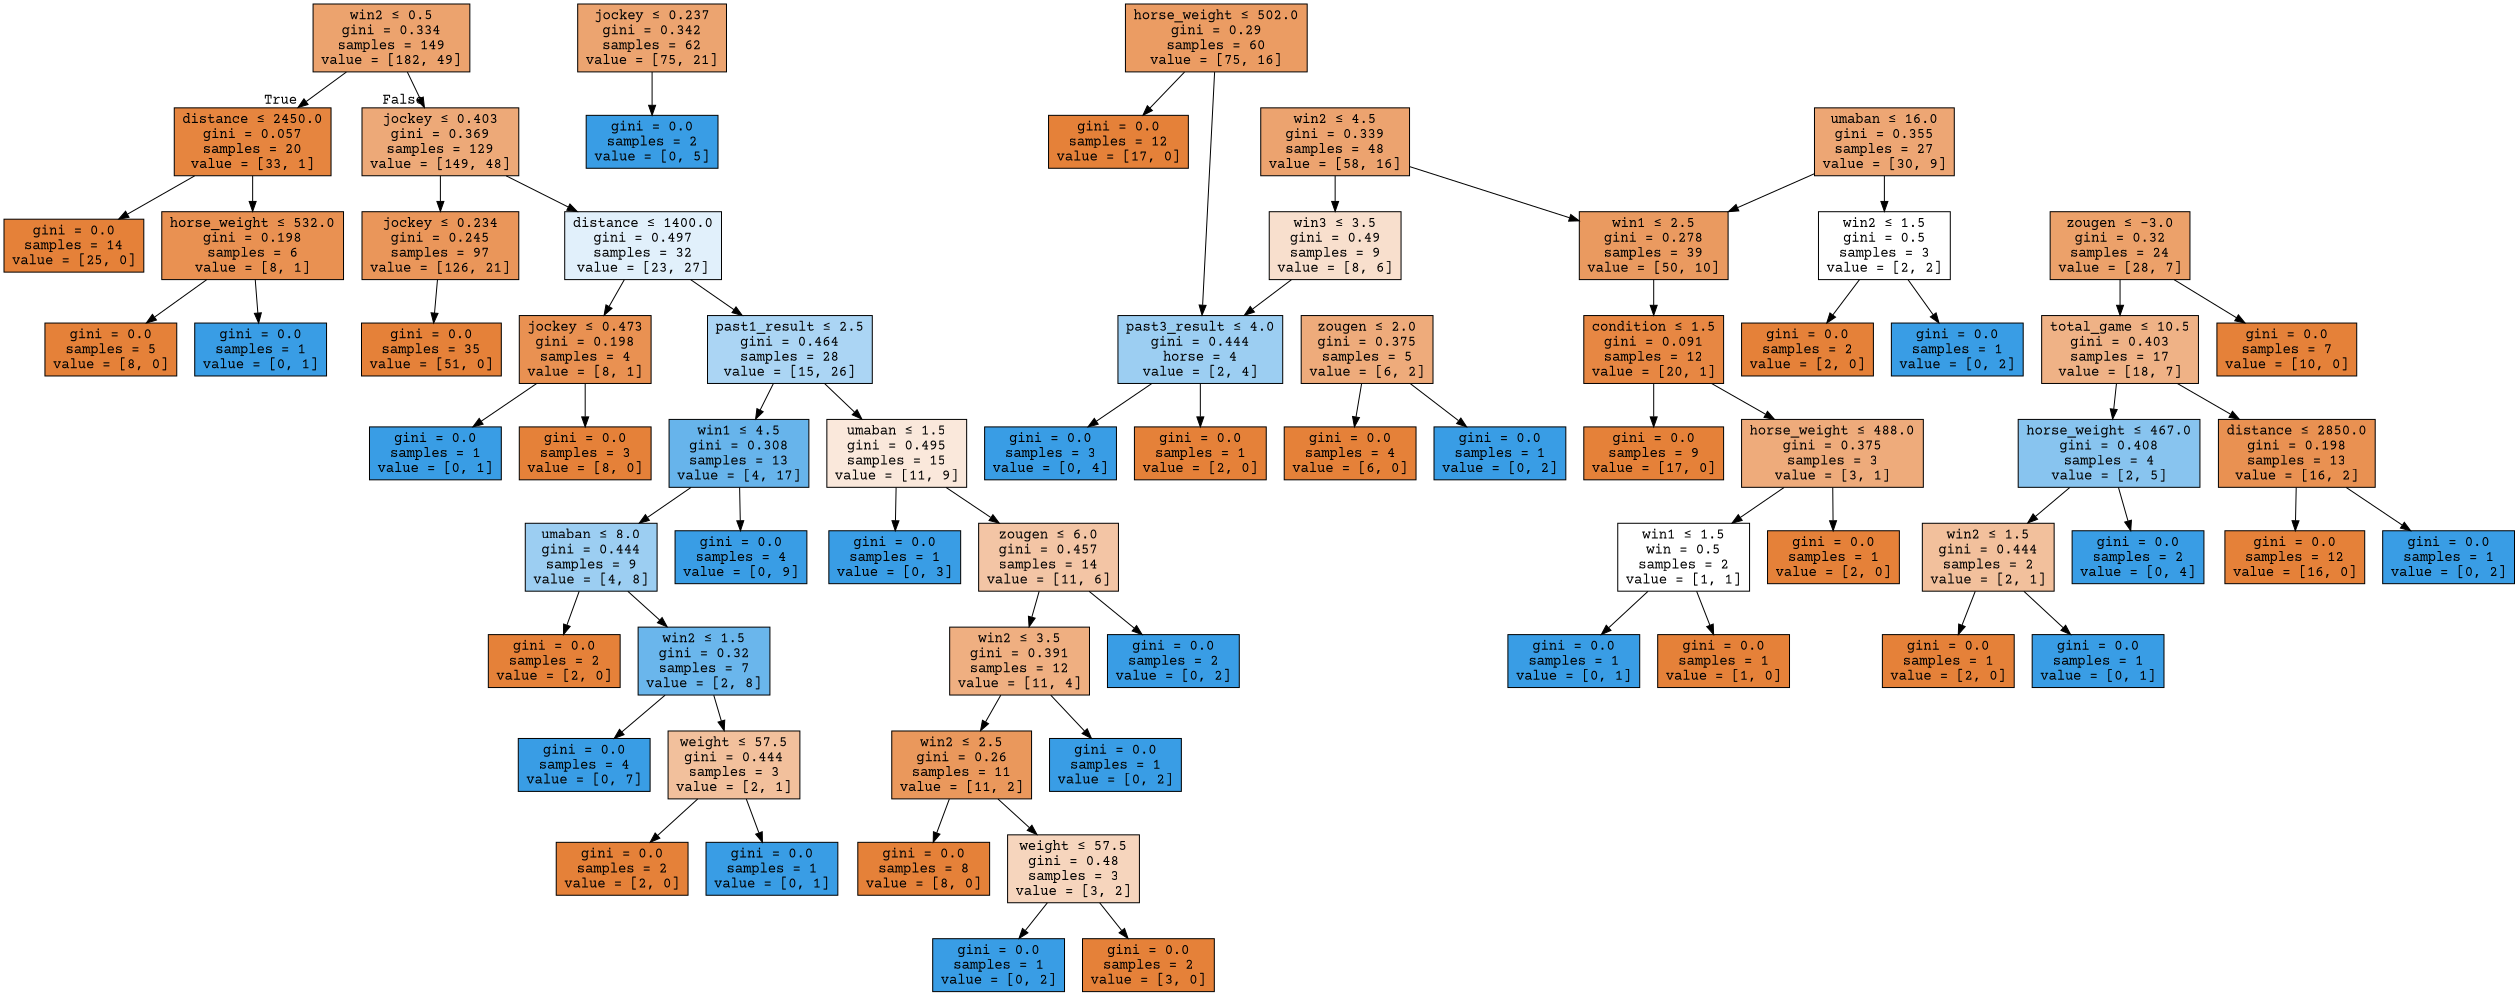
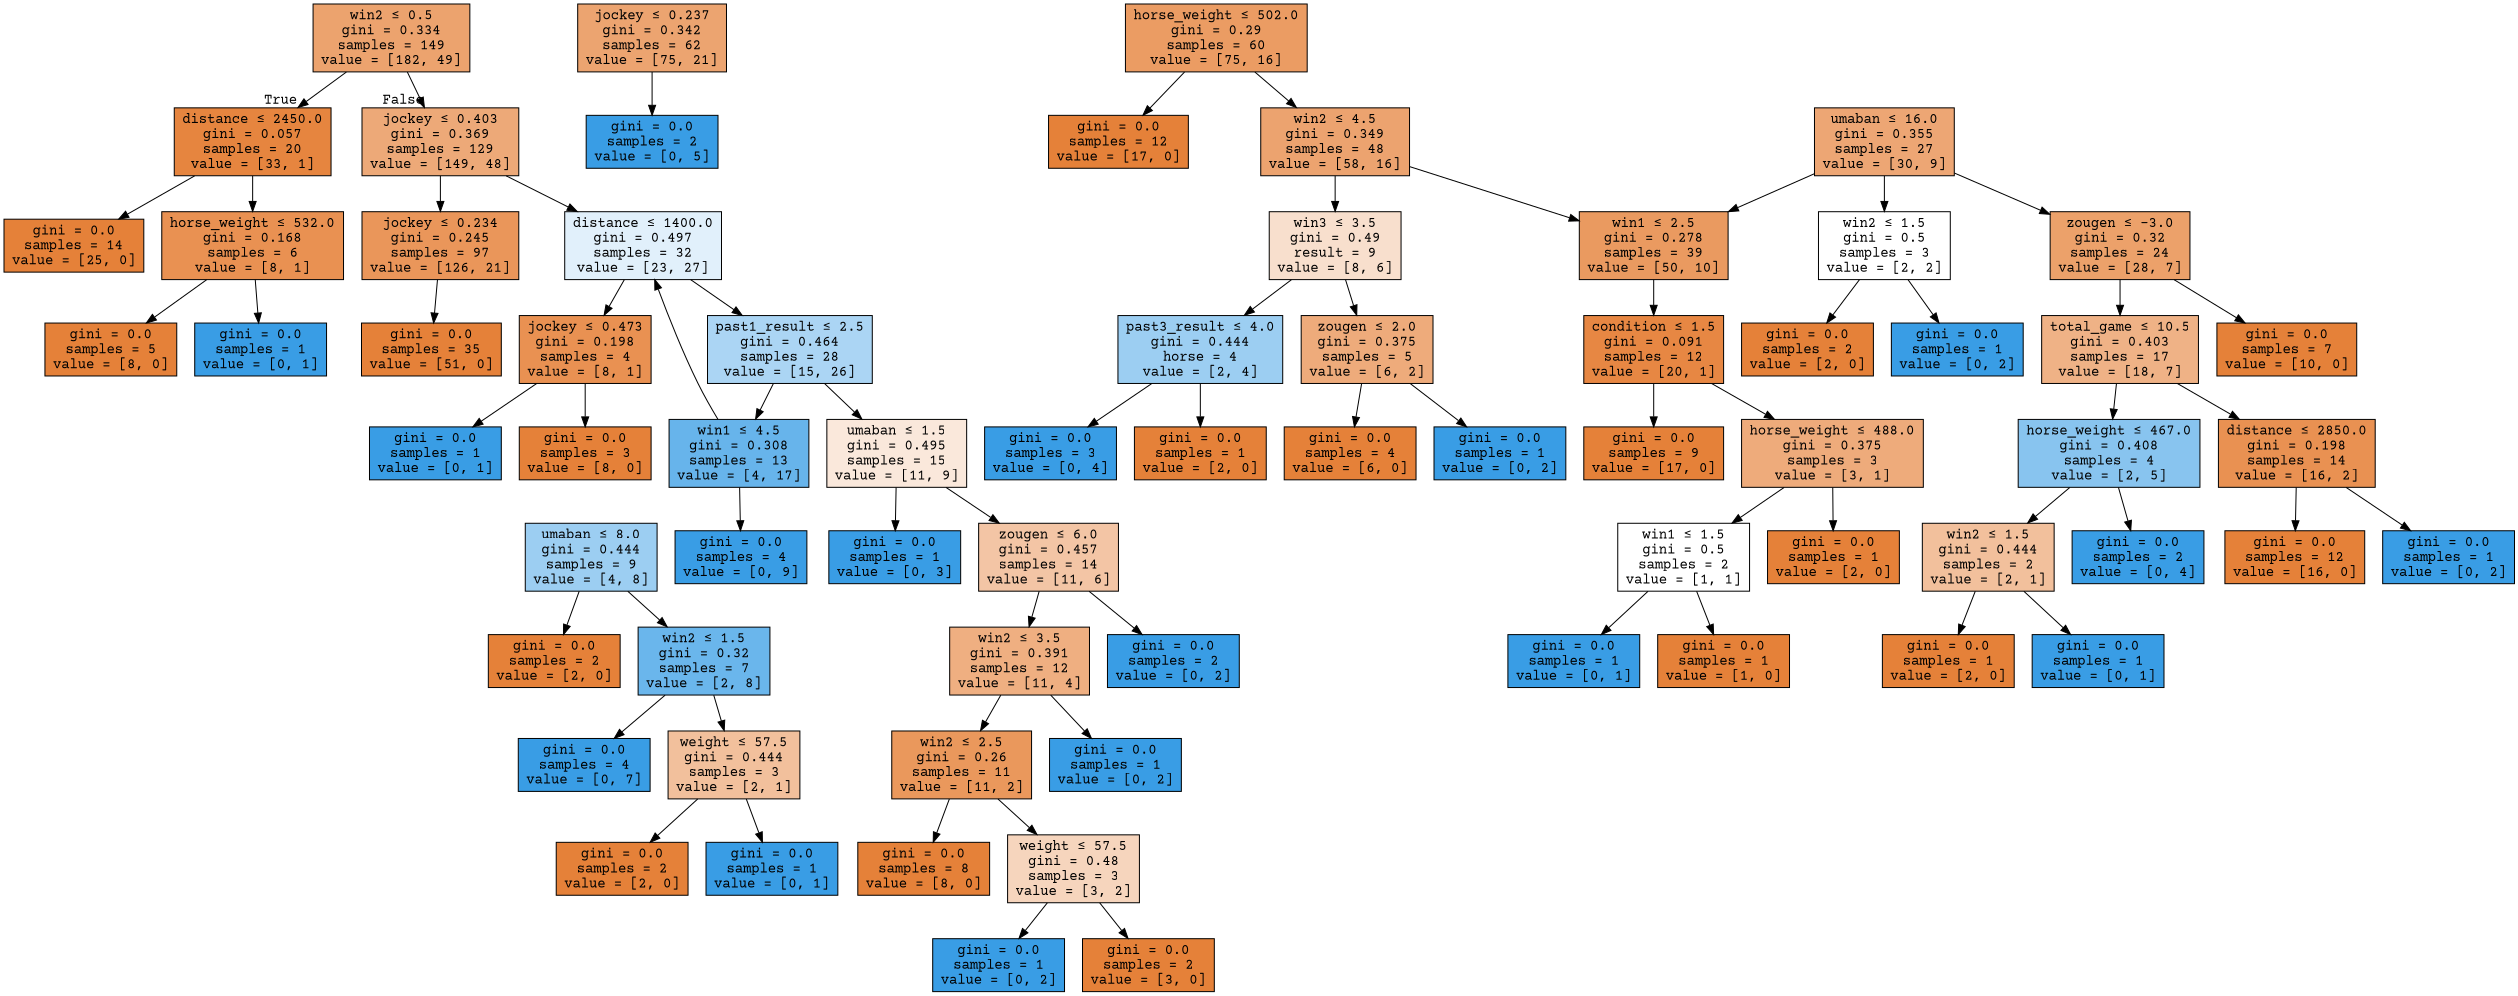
(1335, 134) -> (1335, 134)
(1209, 188) -> (1272, 87)
none -> (1998, 192)
(253, 238) -> (253, 238)
(1335, 253) -> (1335, 253)
none -> (1350, 293)
(2297, 460) -> (2297, 460)
(669, 502) -> (685, 356)
(1684, 549) -> (1684, 549)
